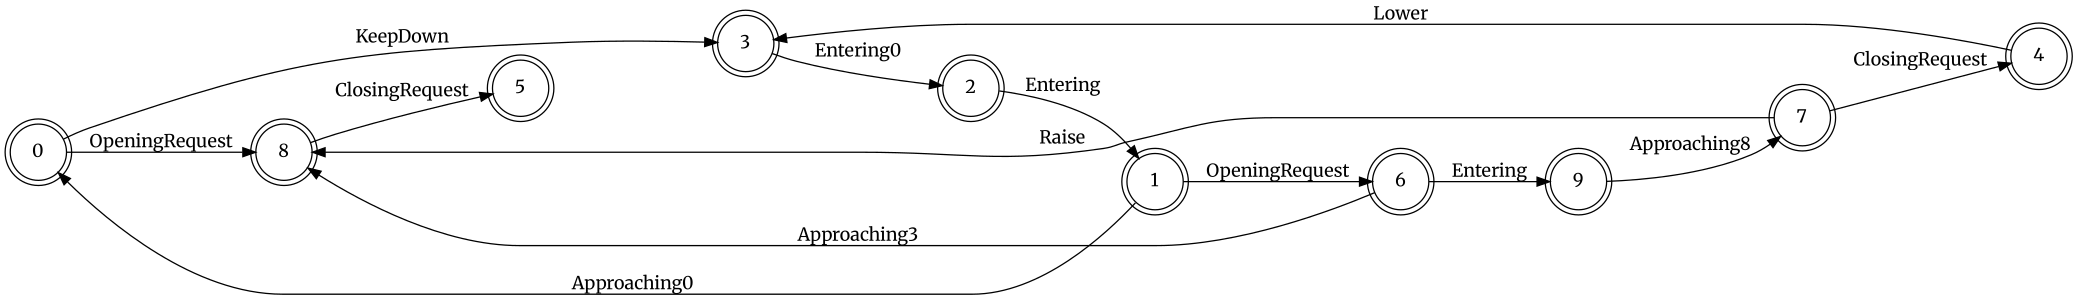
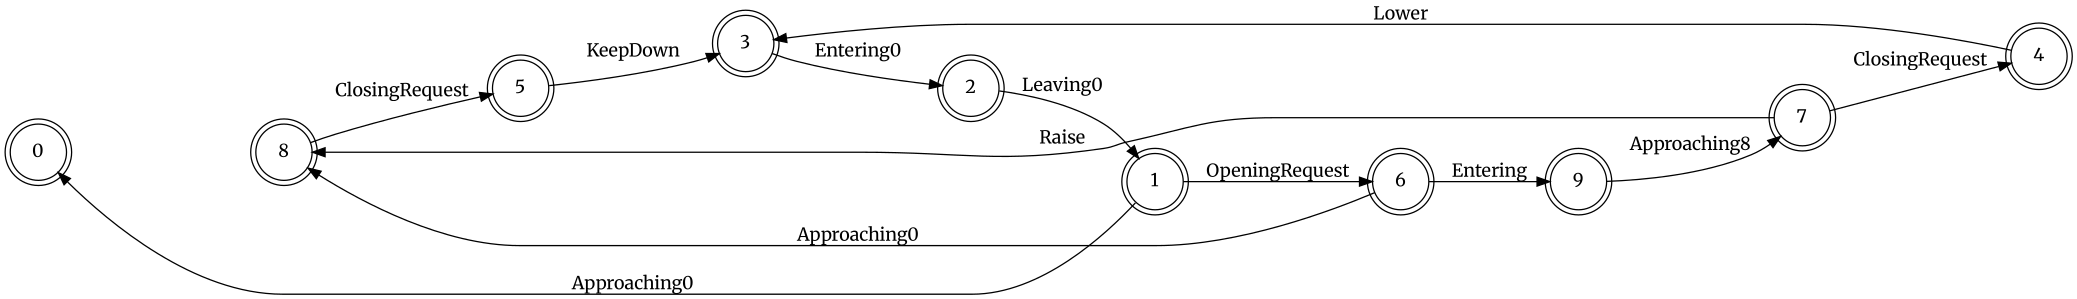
(378, 55) -> (629, 75)
(1063, 86) -> (1063, 86)
(155, 152) -> none
(858, 236) -> (858, 236)
